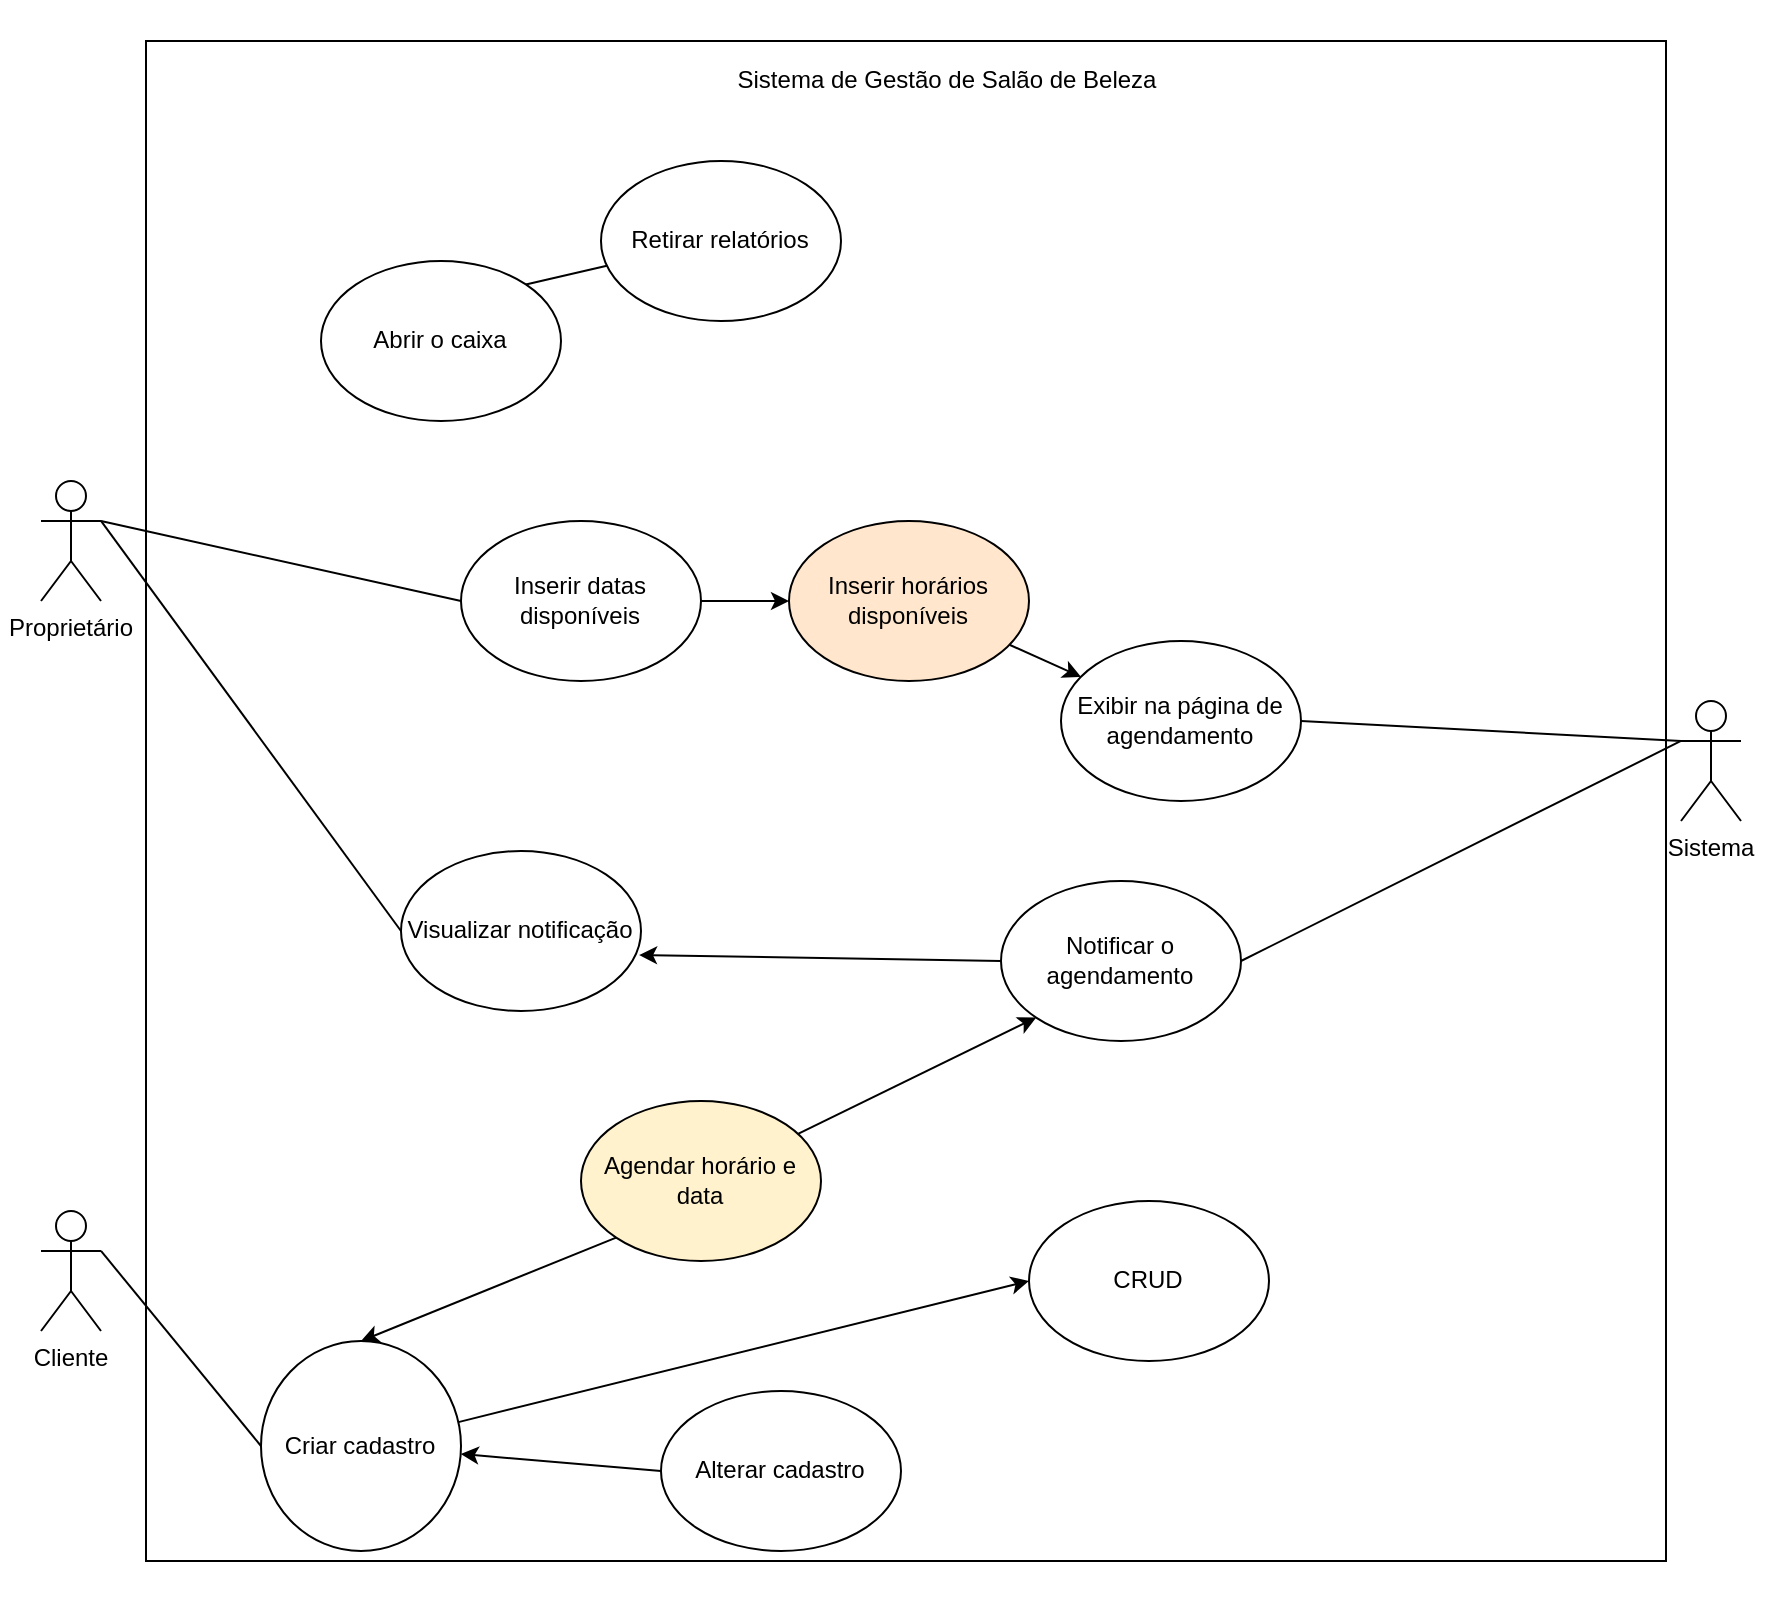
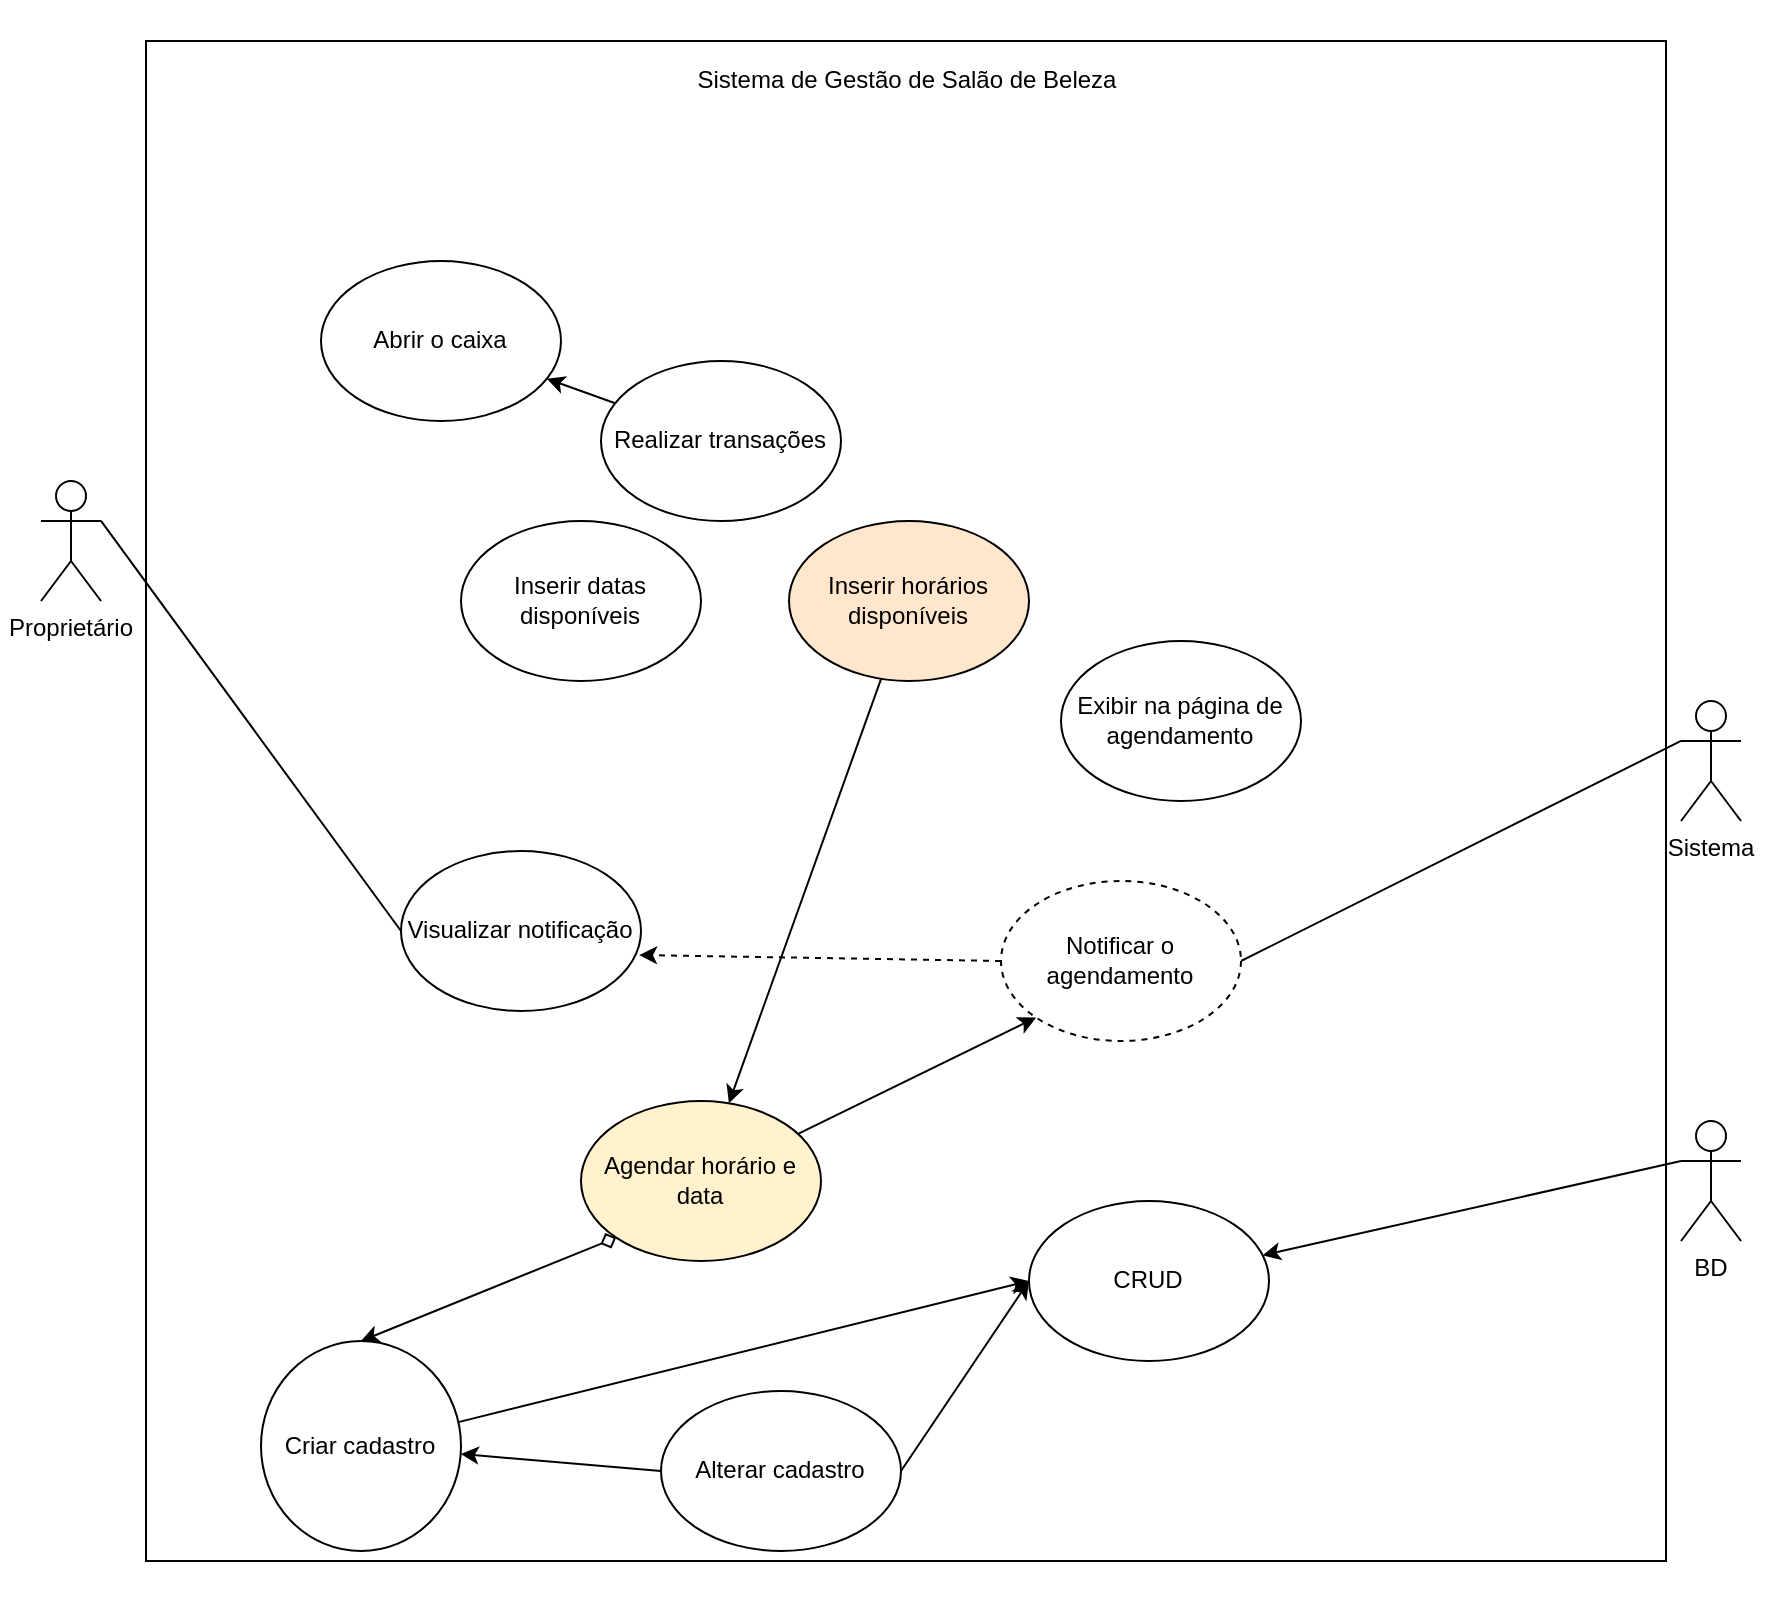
(946, 81) -> (906, 81)
(721, 241) -> none
(567, 275) -> none
none -> (587, 393)
none -> (721, 441)
(283, 561) -> none
(738, 601) -> none
(1039, 658) -> (807, 885)
(1487, 731) -> none
(827, 958) -> (827, 958)
(1121, 961) -> (1121, 961)
none -> (1711, 1181)
none -> (1478, 1207)
(608, 1241) -> (601, 1244)
(71, 1271) -> none
(182, 1349) -> none
none -> (961, 1381)
